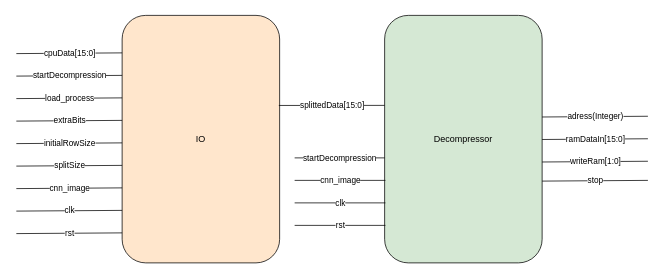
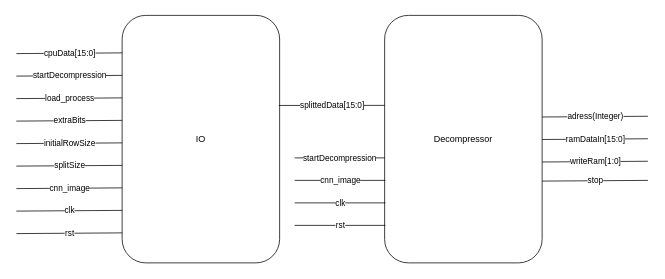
(201, 139) -> (201, 139)
(463, 139) -> (463, 139)
